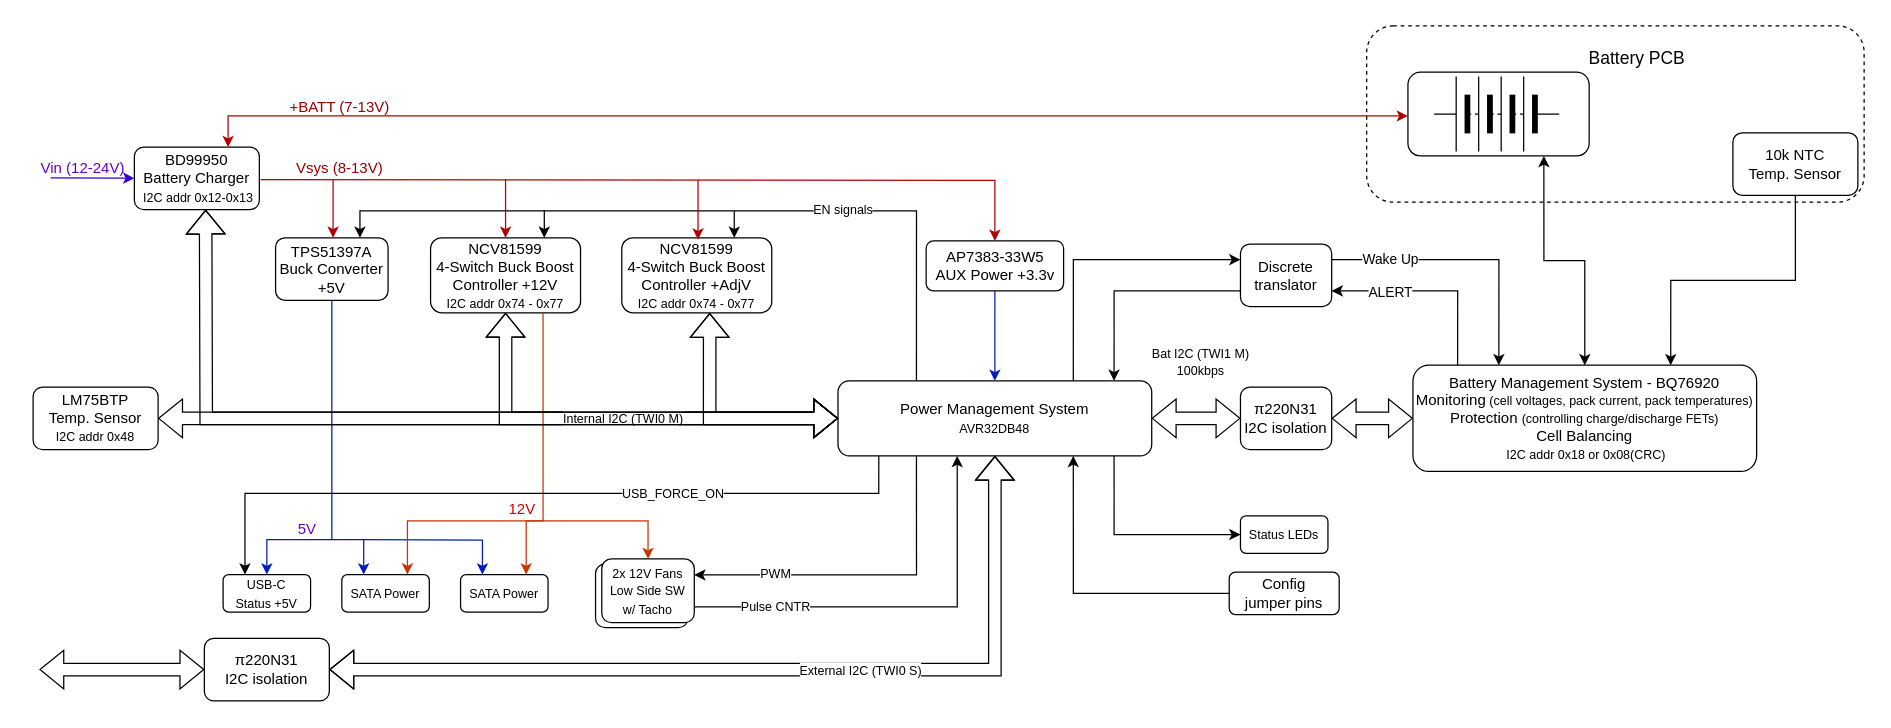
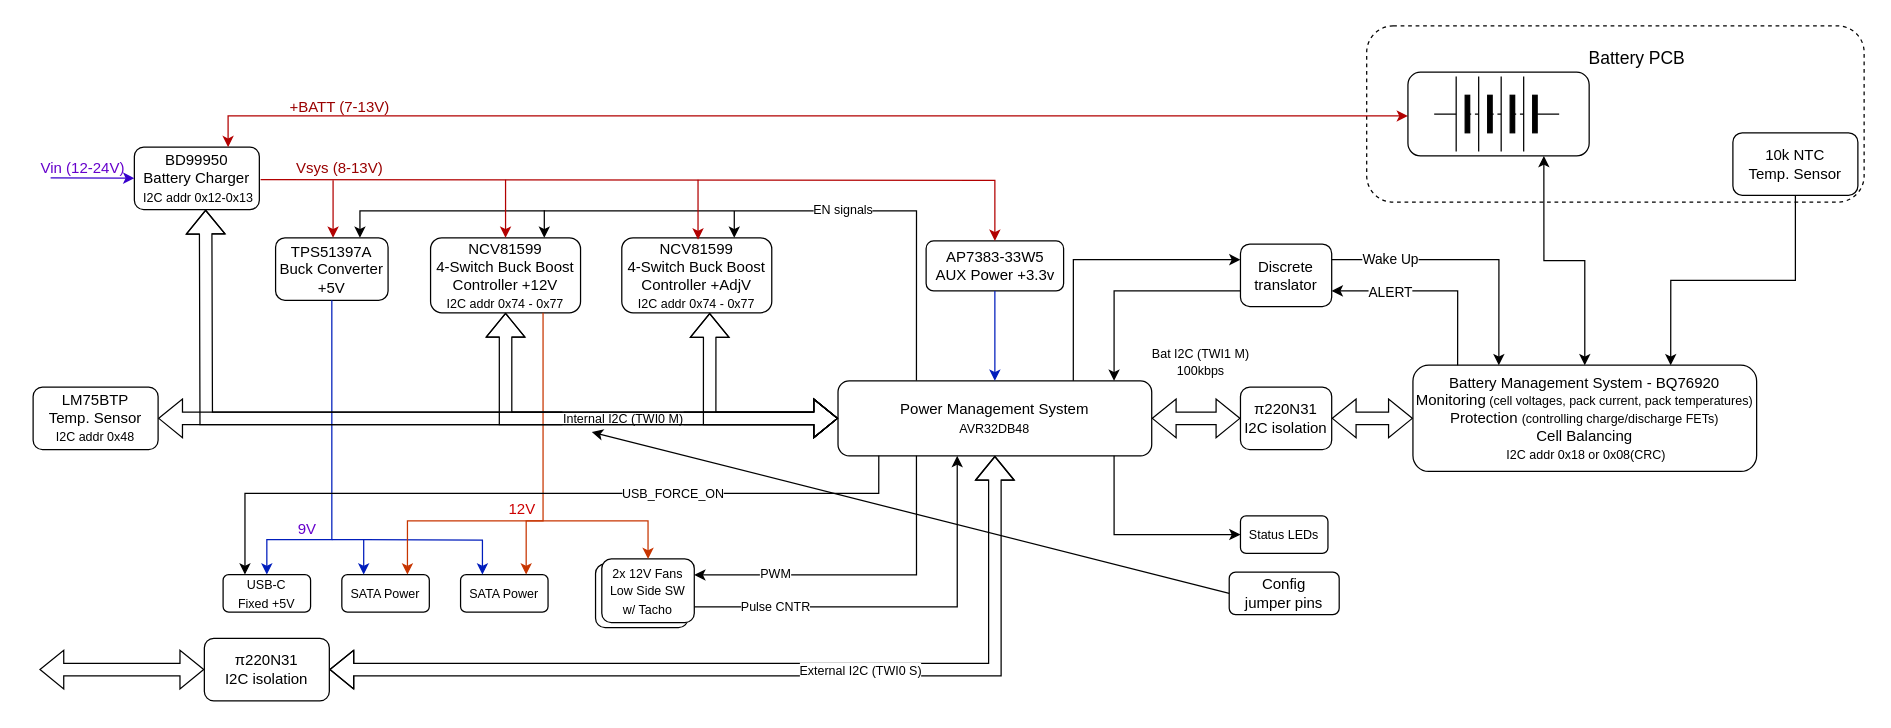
(308, 529) -> (308, 529)
(267, 593) -> (267, 593)
(1087, 593) -> (1034, 544)
